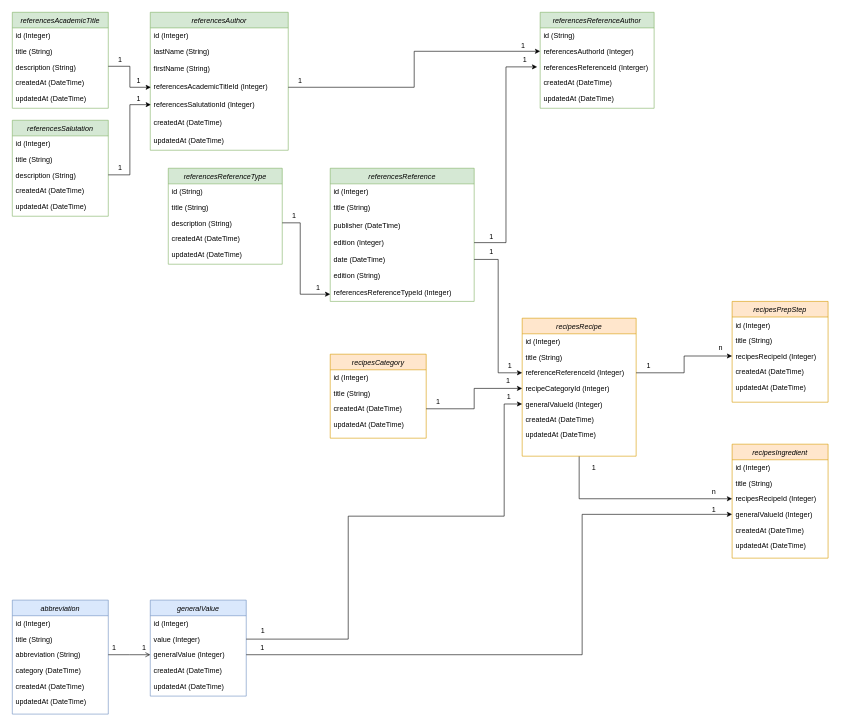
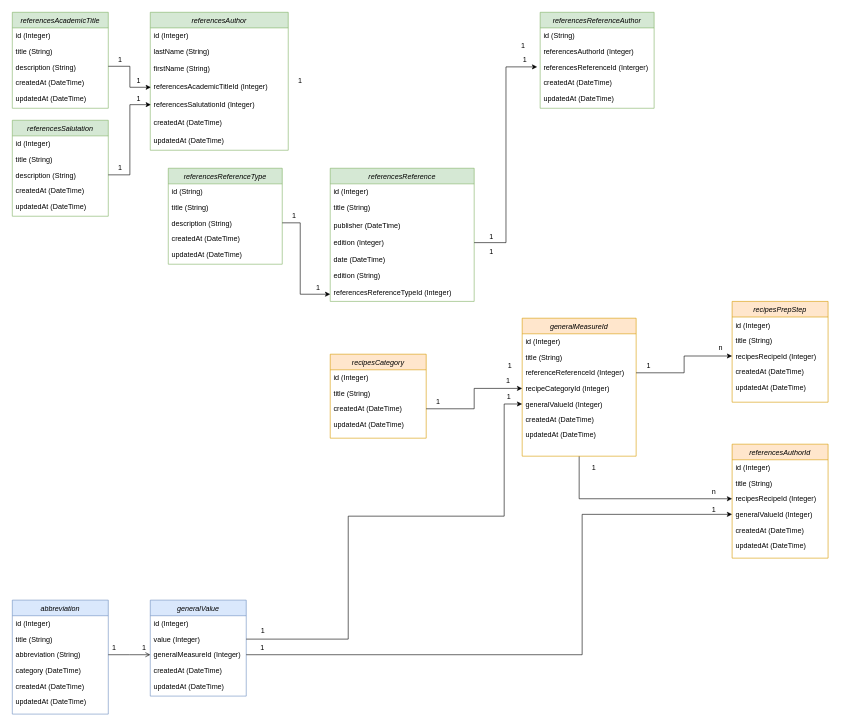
(414, 51) -> none
(487, 260) -> none
(579, 326) -> (579, 326)
(780, 452) -> (780, 452)
(195, 655) -> (204, 655)
